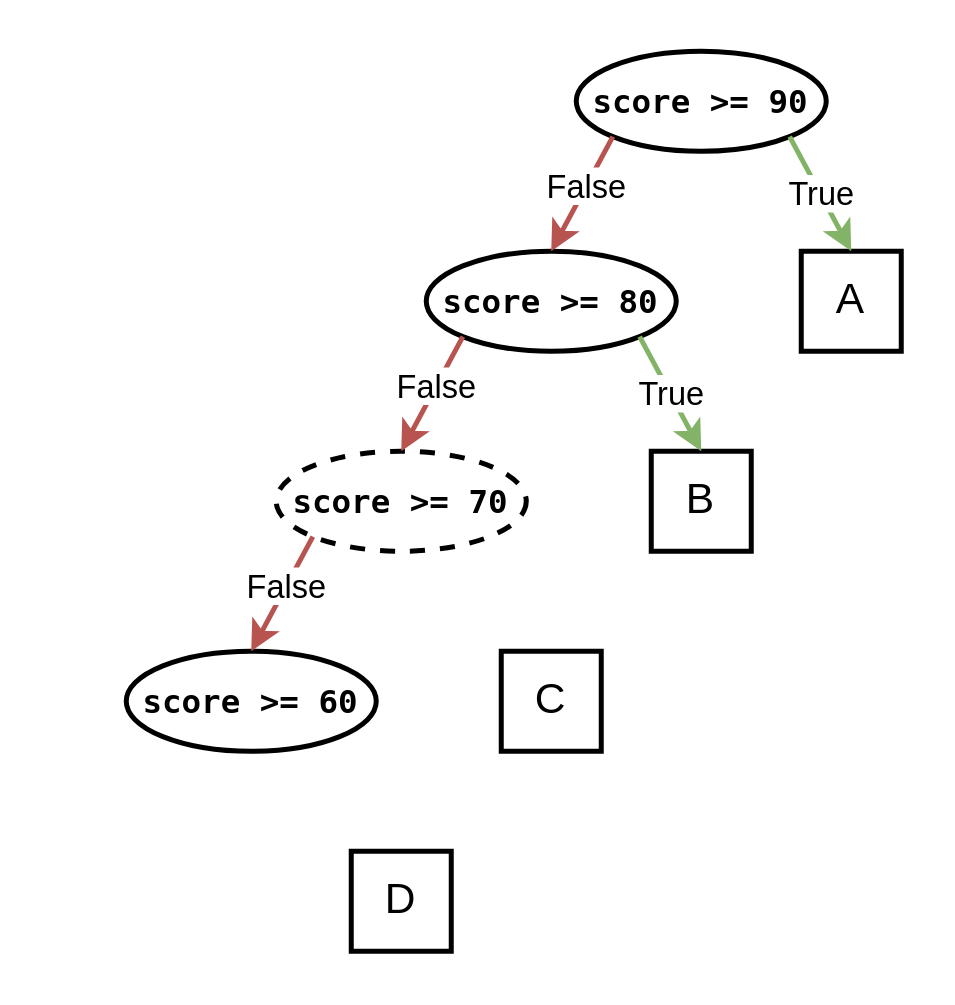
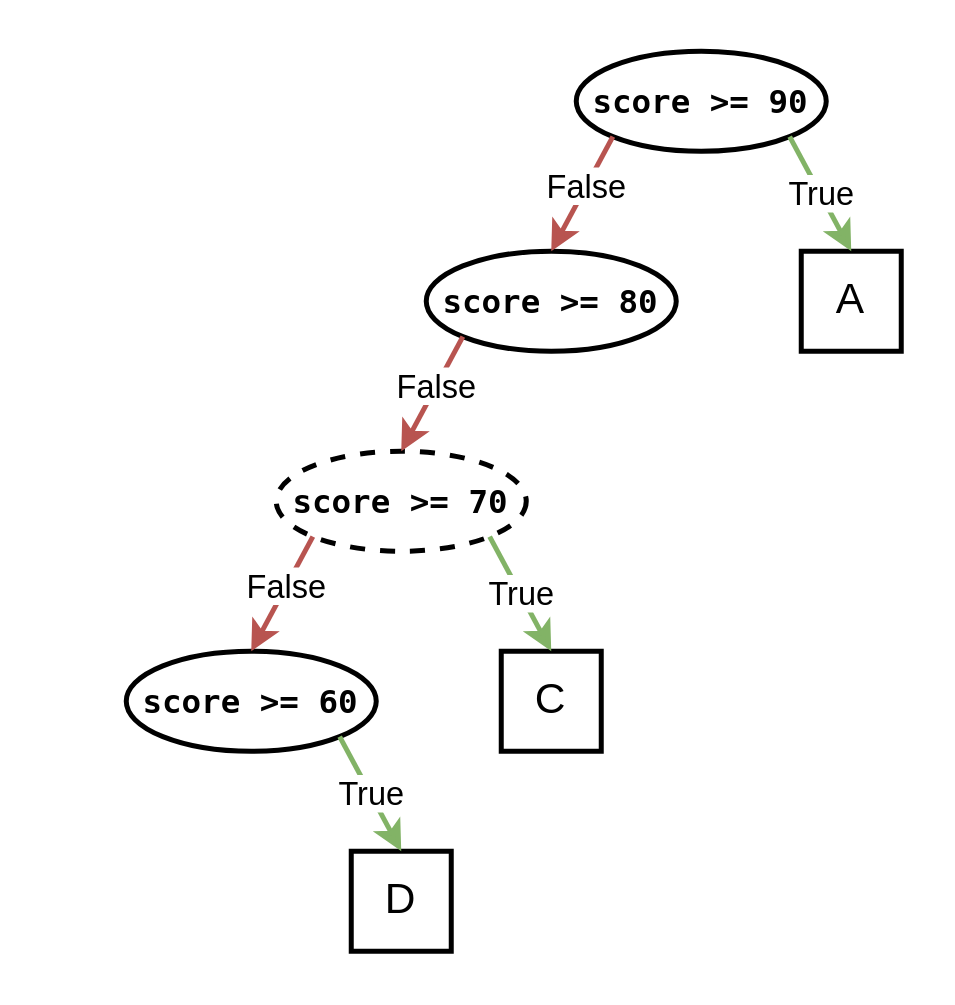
(680, 411) -> none
(701, 501) -> none
none -> (530, 611)
none -> (380, 811)
